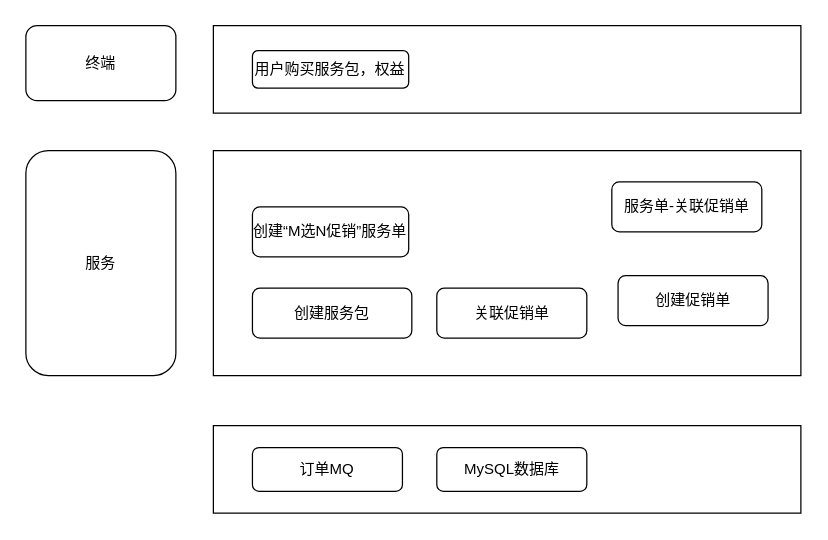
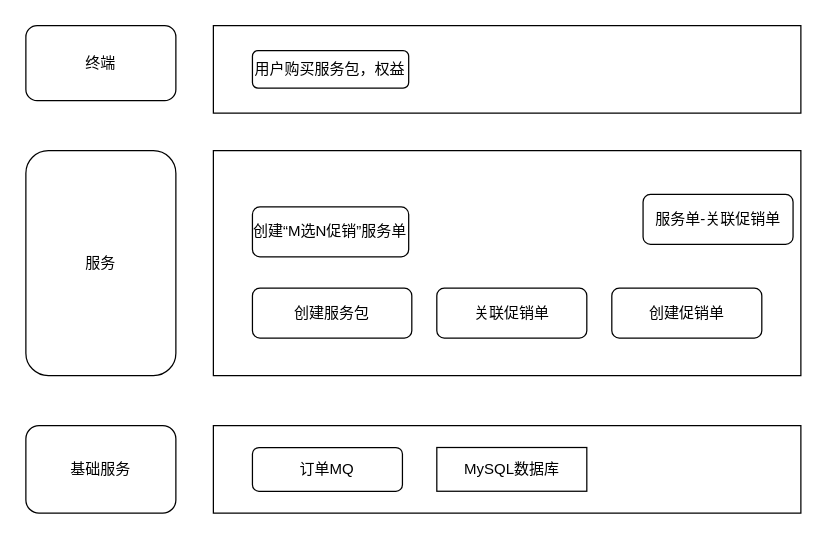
(687, 207) -> (718, 219)
(693, 301) -> (687, 313)
none -> (101, 469)
(512, 469) -> (512, 469)
